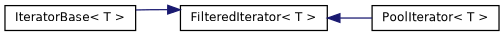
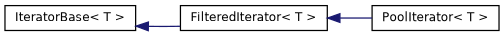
(152, 10) -> (164, 26)
